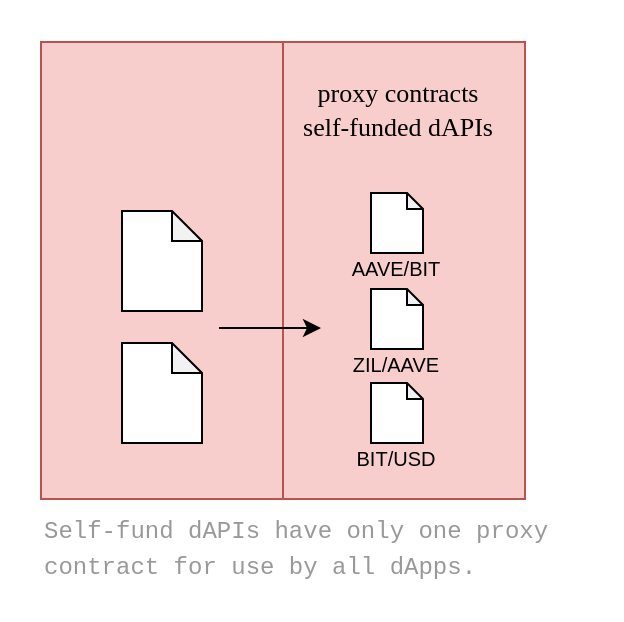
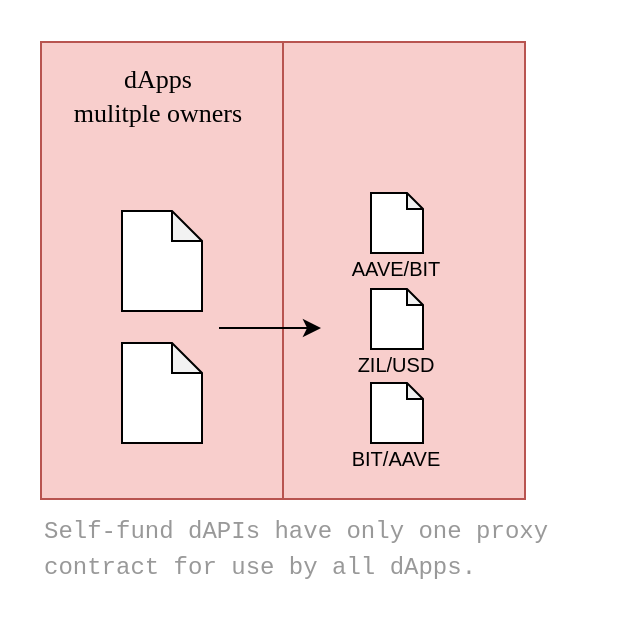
none -> (159, 95)
(399, 109) -> none
(397, 365) -> (397, 365)
(397, 459) -> (397, 459)
